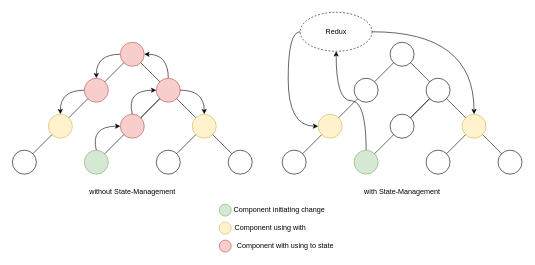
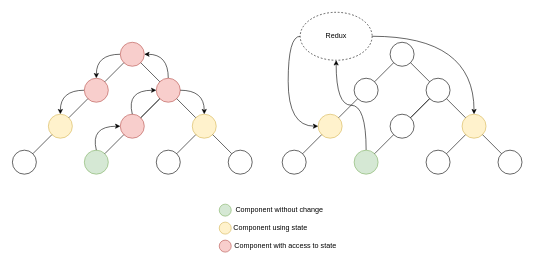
(336, 32) -> (336, 36)
(132, 192) -> none
(402, 192) -> none
(280, 210) -> (280, 210)
(271, 228) -> (271, 228)
(286, 246) -> (286, 246)
